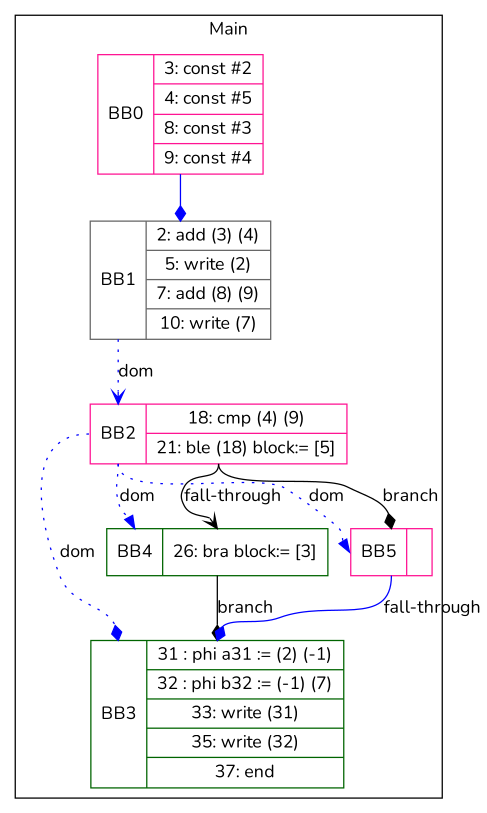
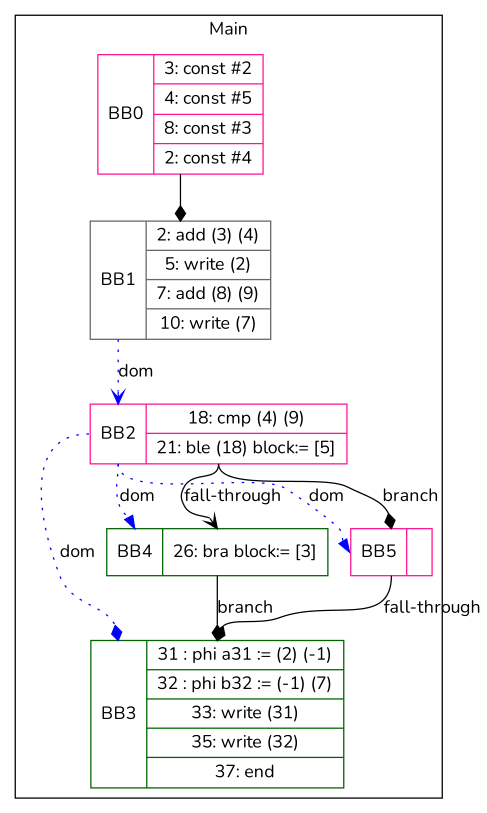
(208, 158) -> (208, 158)
(180, 190) -> (180, 190)
(316, 611) -> (316, 611)
